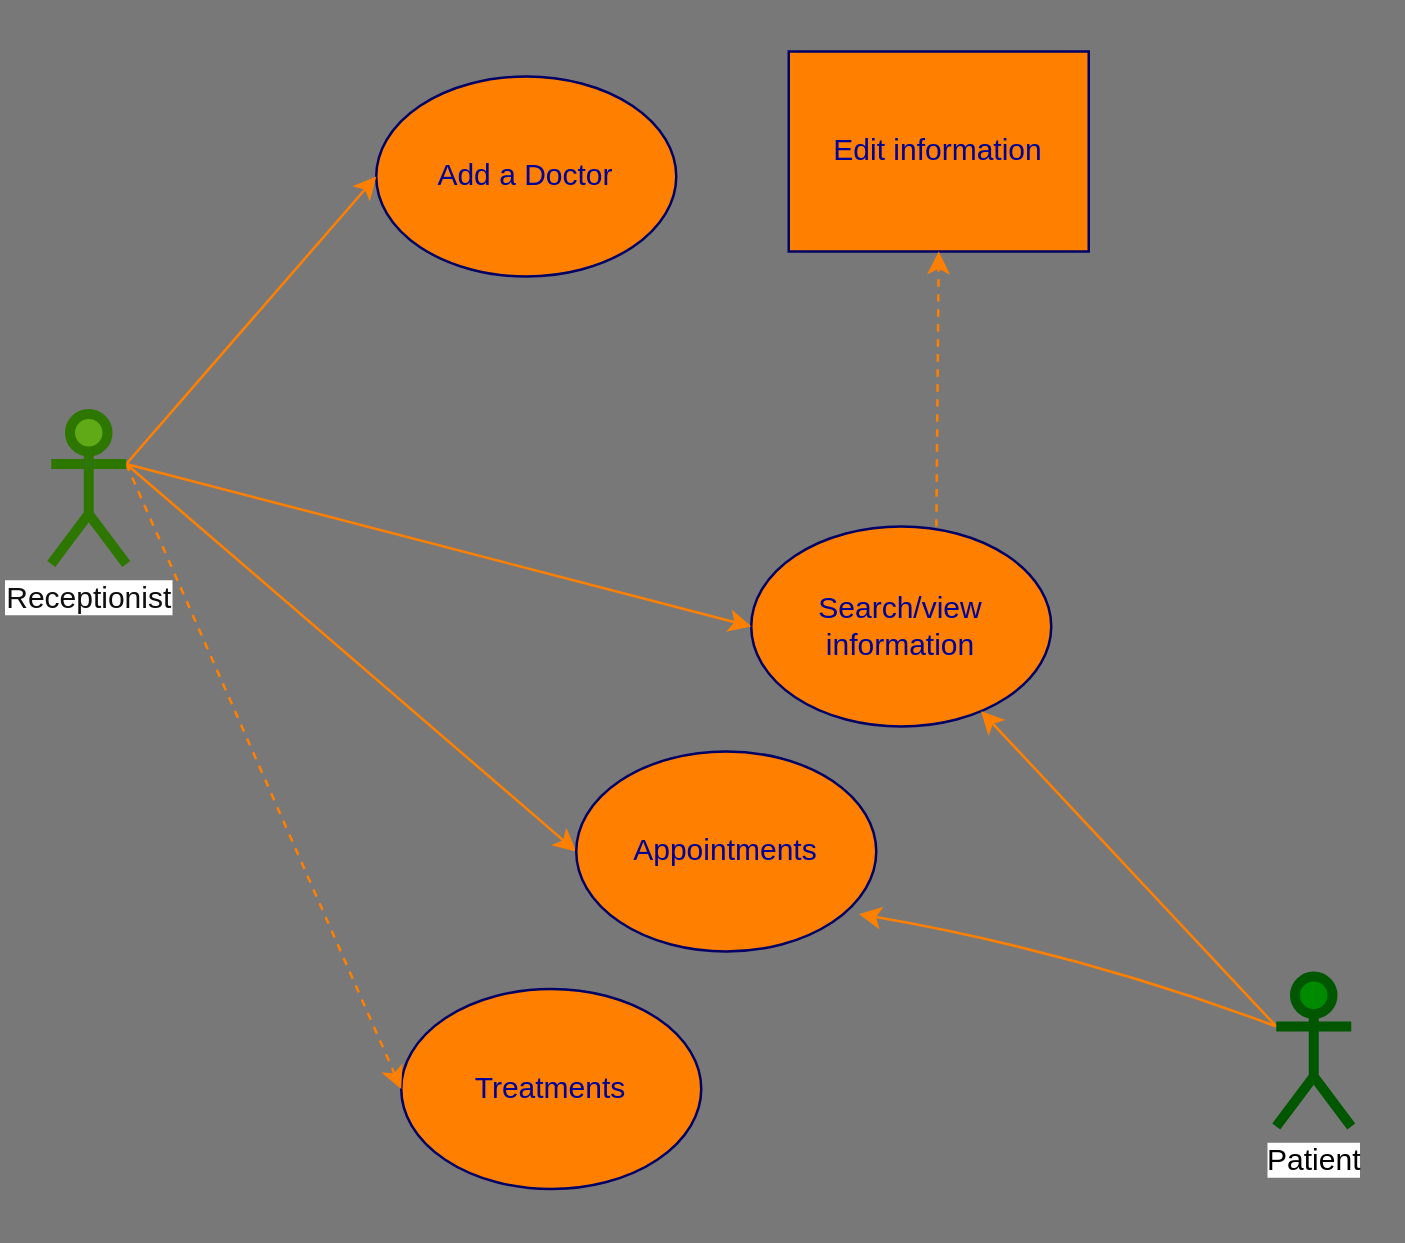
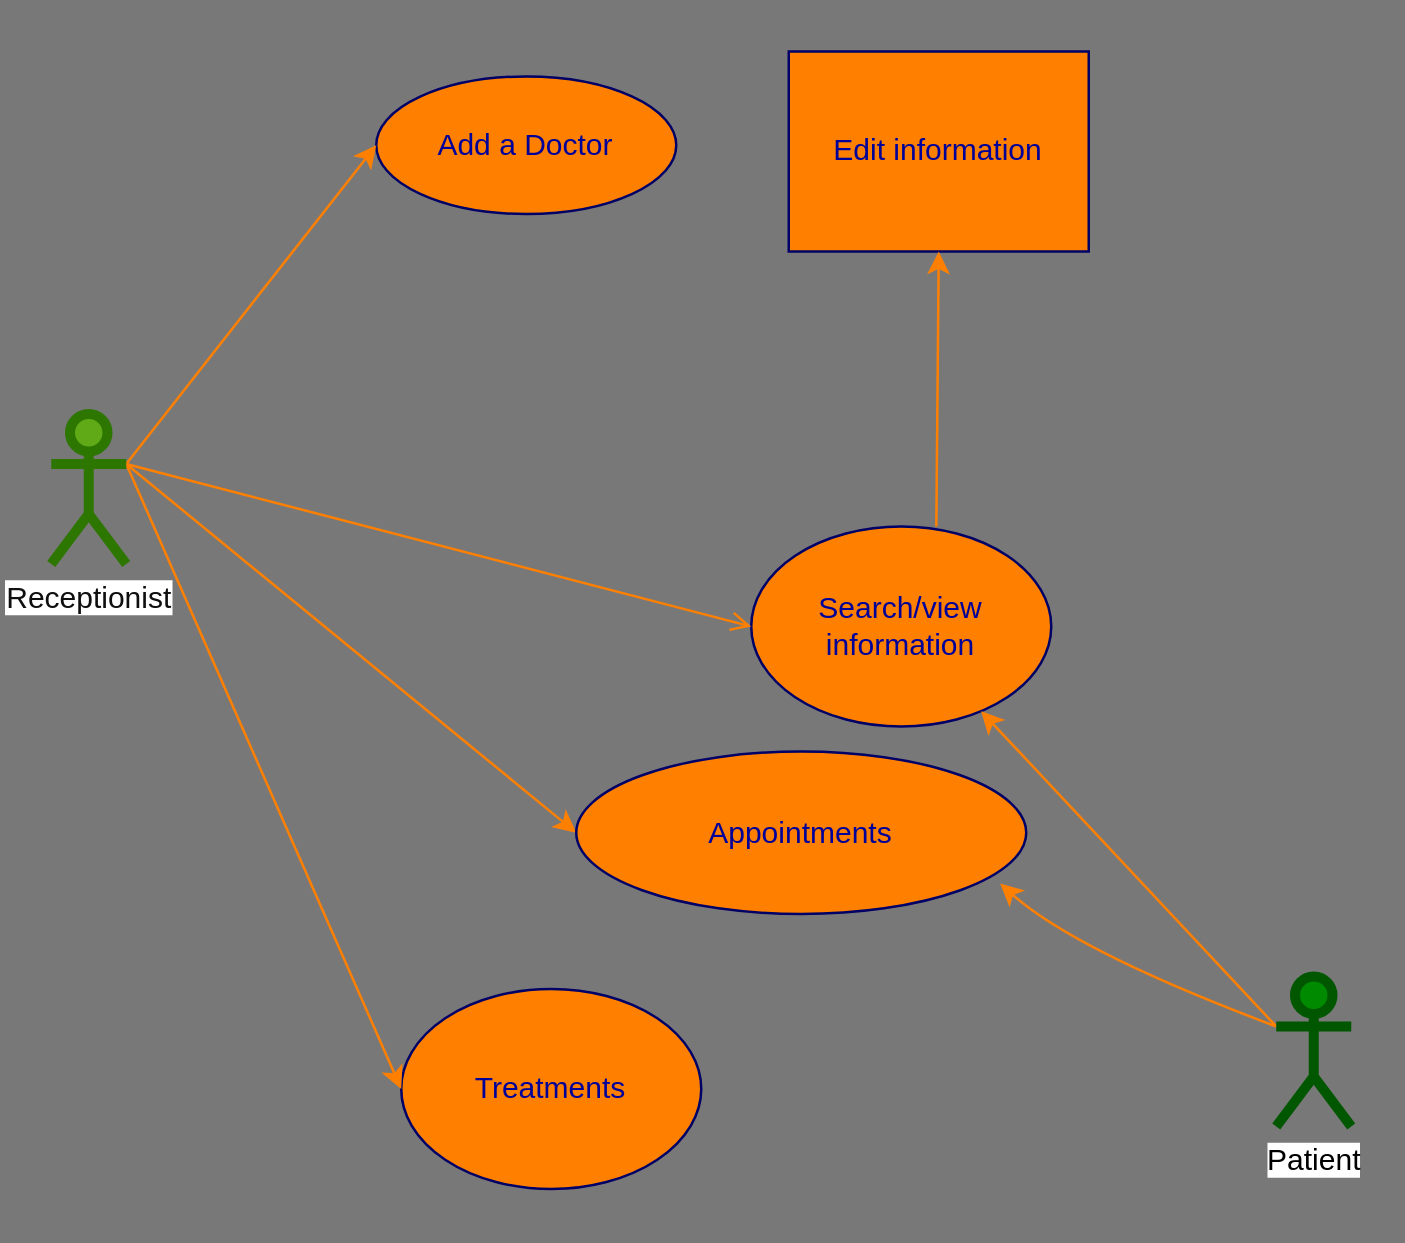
(526, 176) -> (526, 145)
(937, 394) -> (937, 394)
(733, 621) -> (737, 623)
(261, 771) -> (261, 771)
(726, 851) -> (801, 833)
